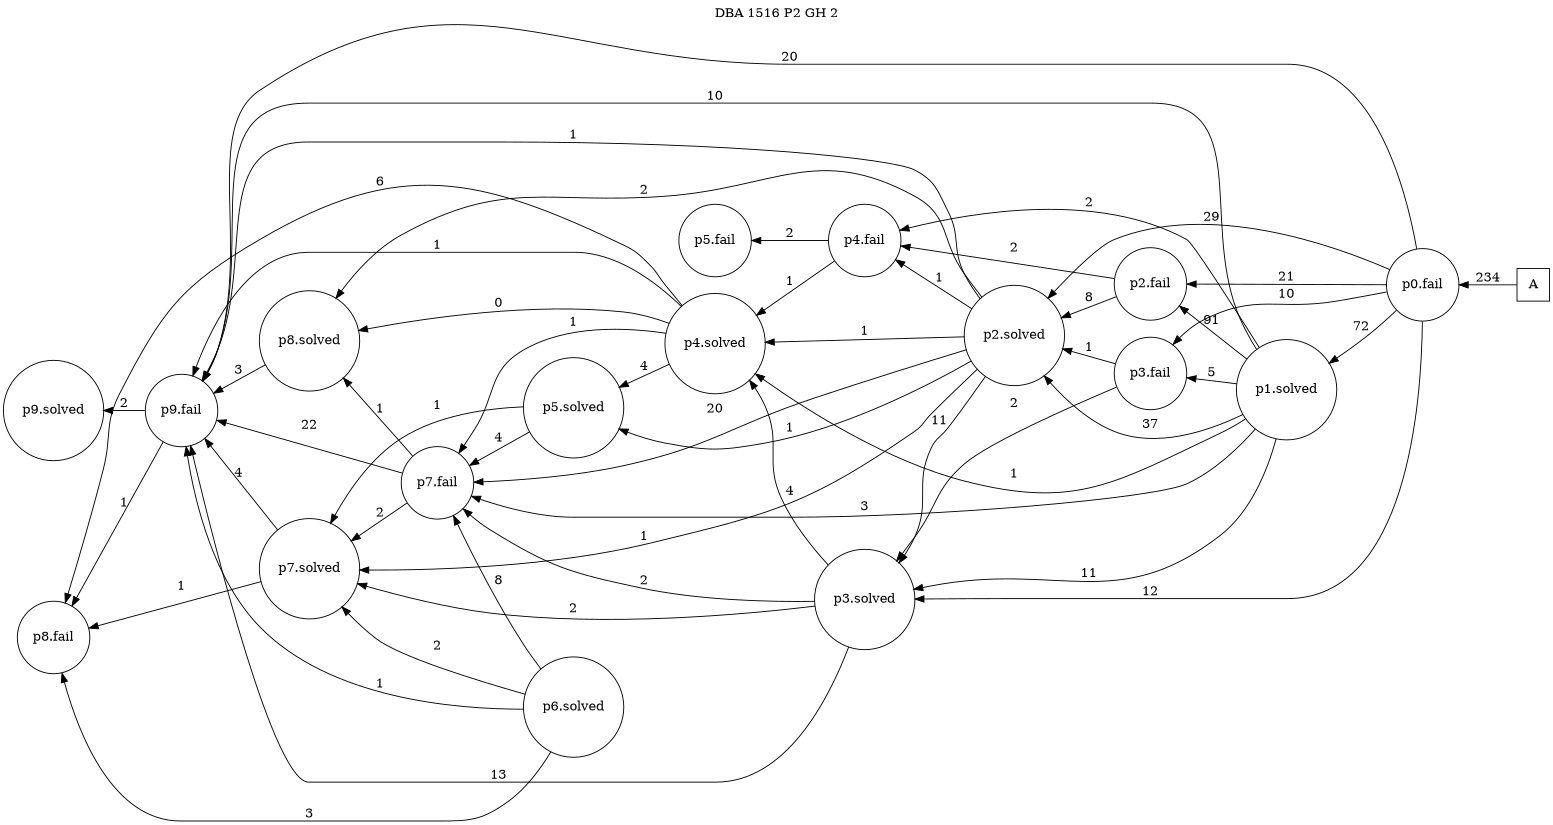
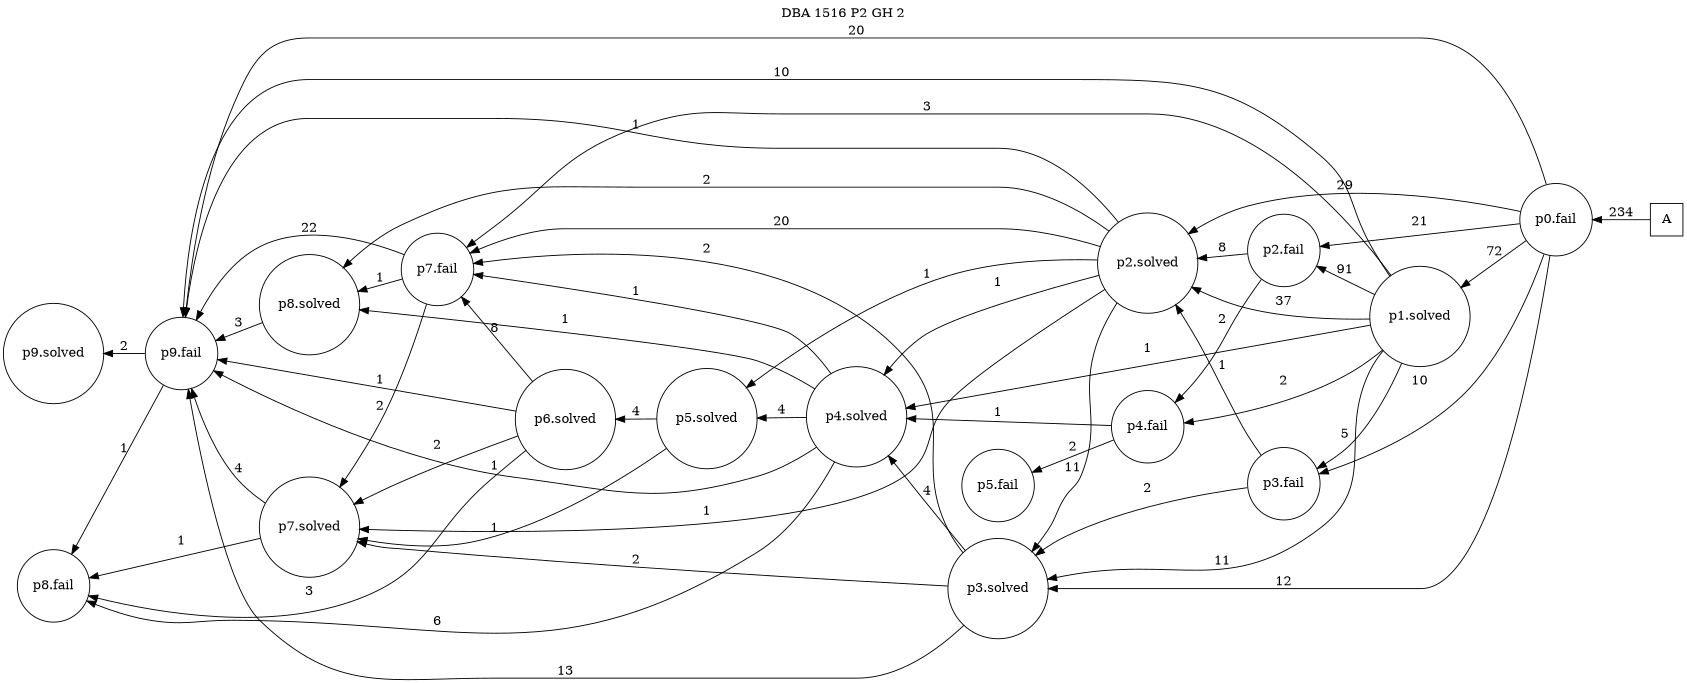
(938, 287) -> none
(499, 303) -> (565, 320)
(504, 446) -> (641, 419)
